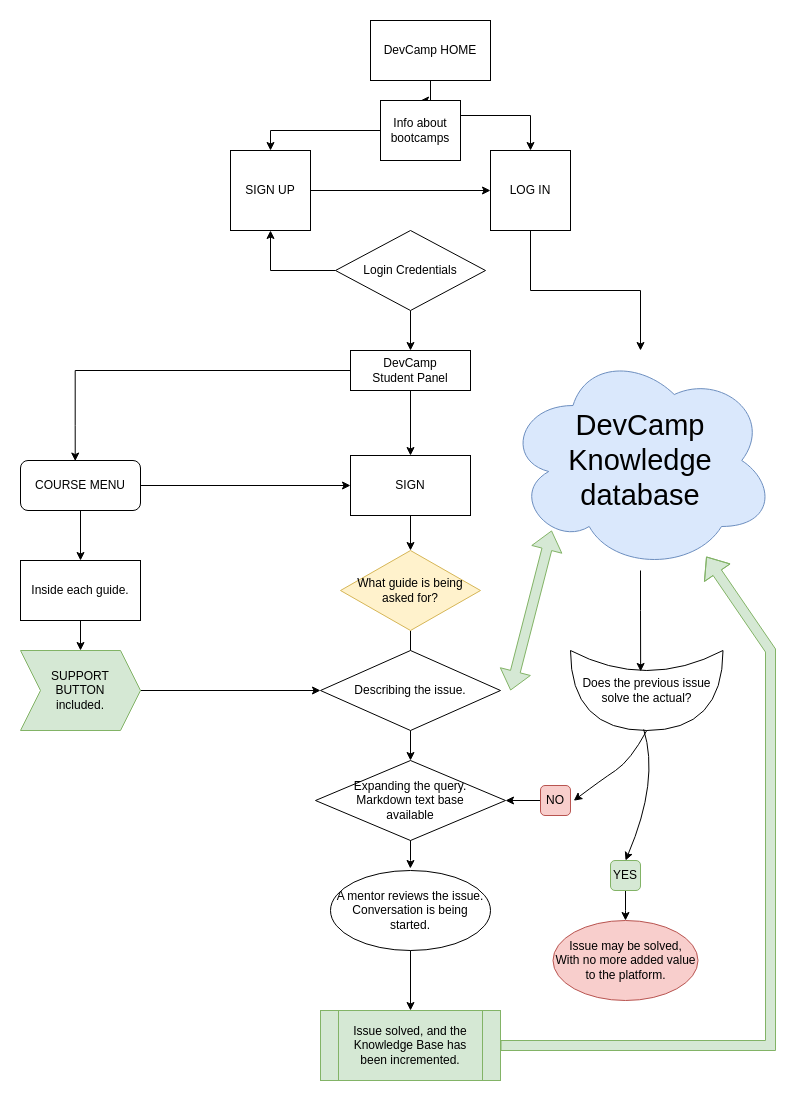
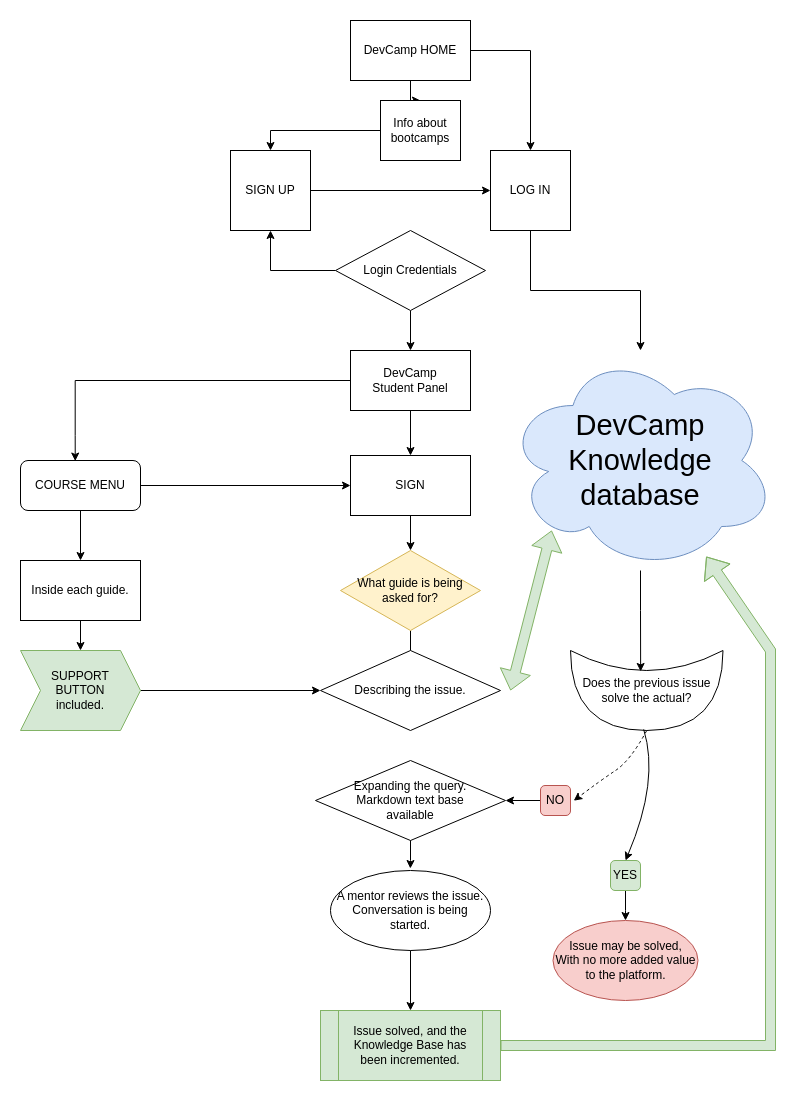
(431, 51) -> (411, 51)
(411, 371) -> (411, 381)
(411, 750) -> none
(614, 771) -> (614, 771)
